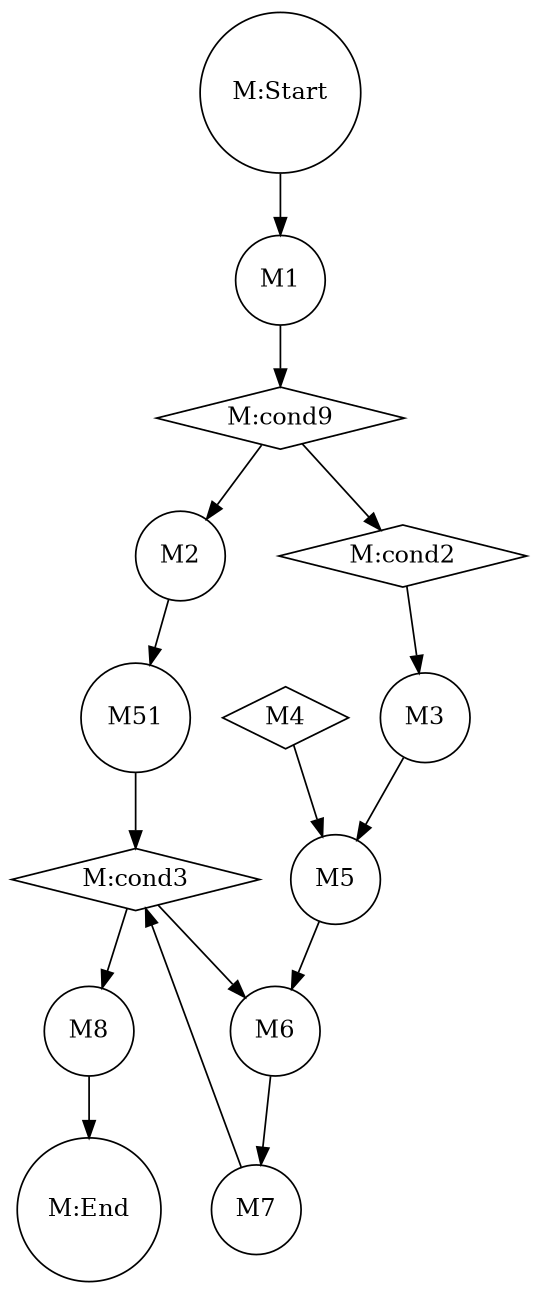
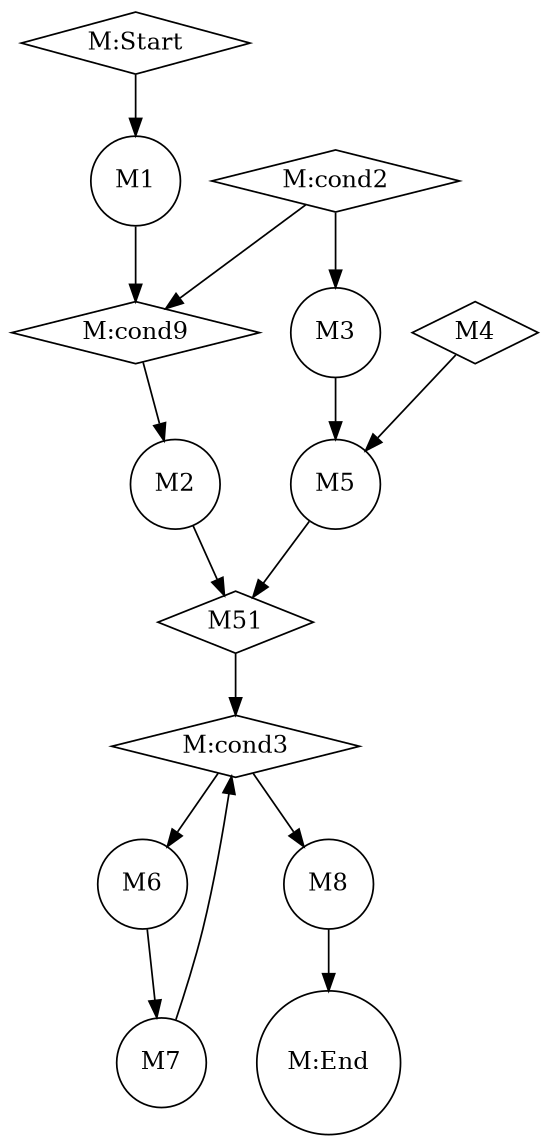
(280, 93) -> (136, 43)
(336, 480) -> (243, 251)
(136, 718) -> (236, 622)
(309, 947) -> (286, 552)
